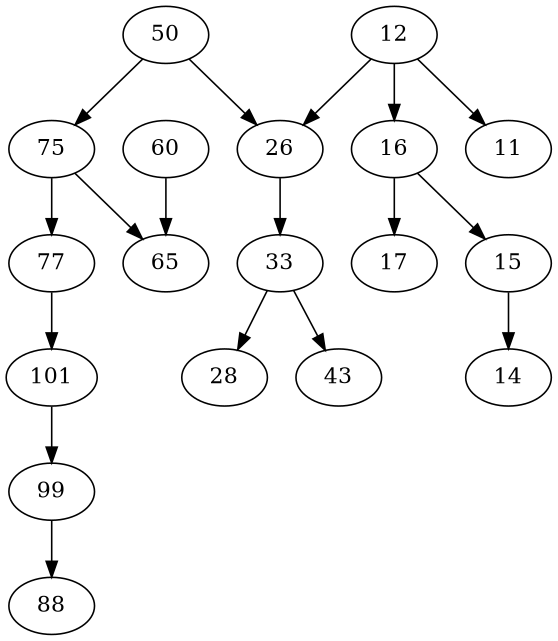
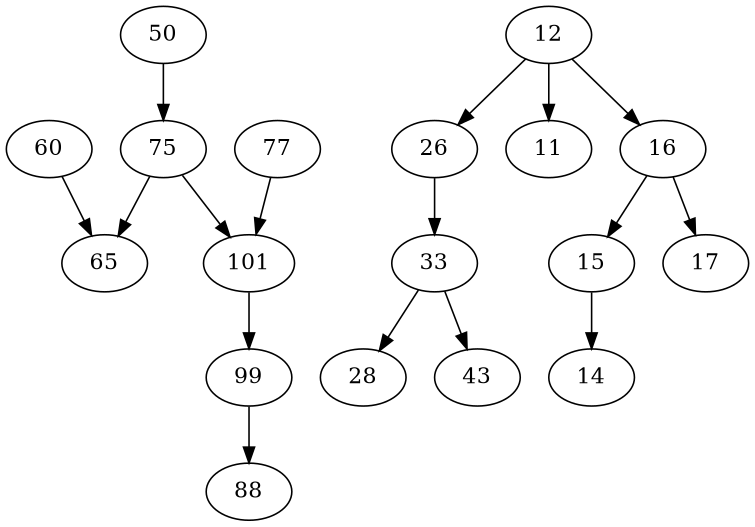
(217, 86) -> none
(52, 198) -> (201, 200)
